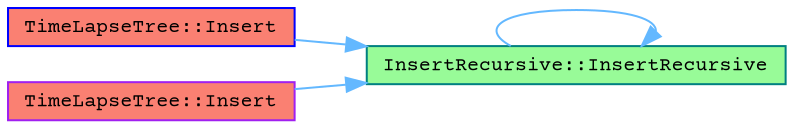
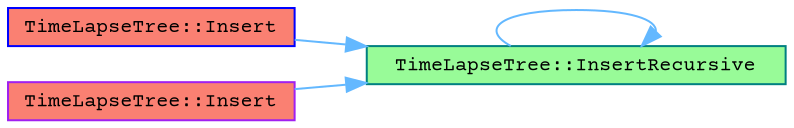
(576, 65) -> (576, 65)
